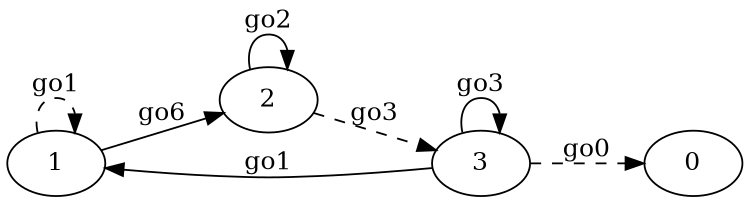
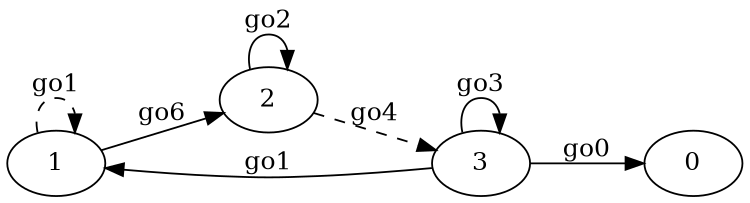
(375, 113) -> (375, 113)
(578, 163) -> (578, 163)
